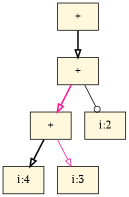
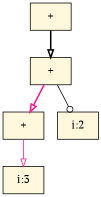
(23, 180) -> none
